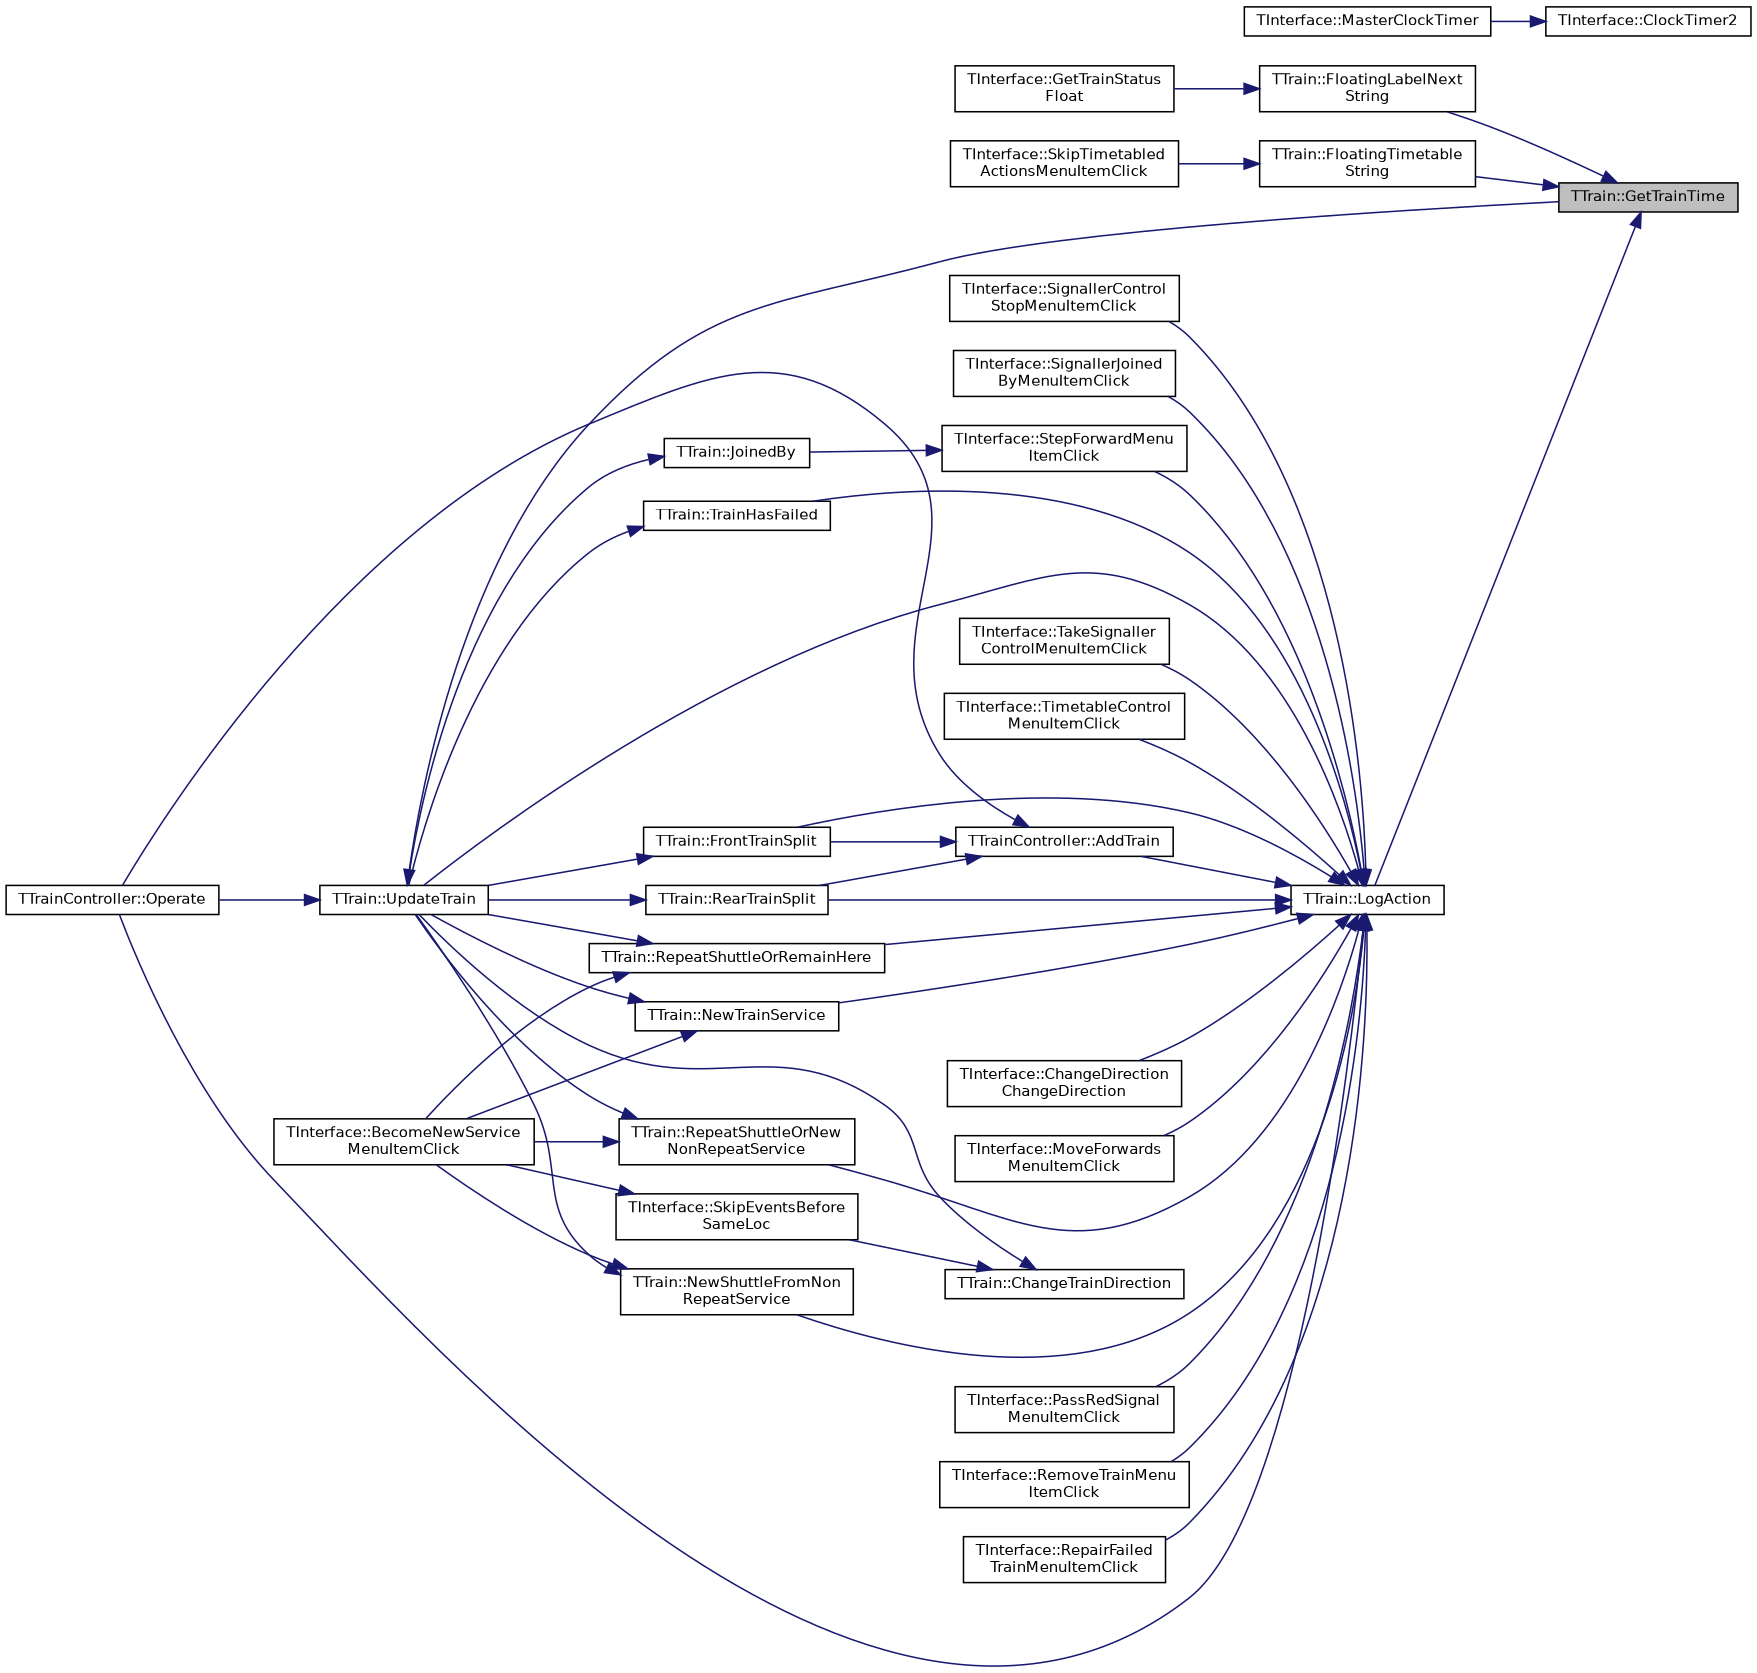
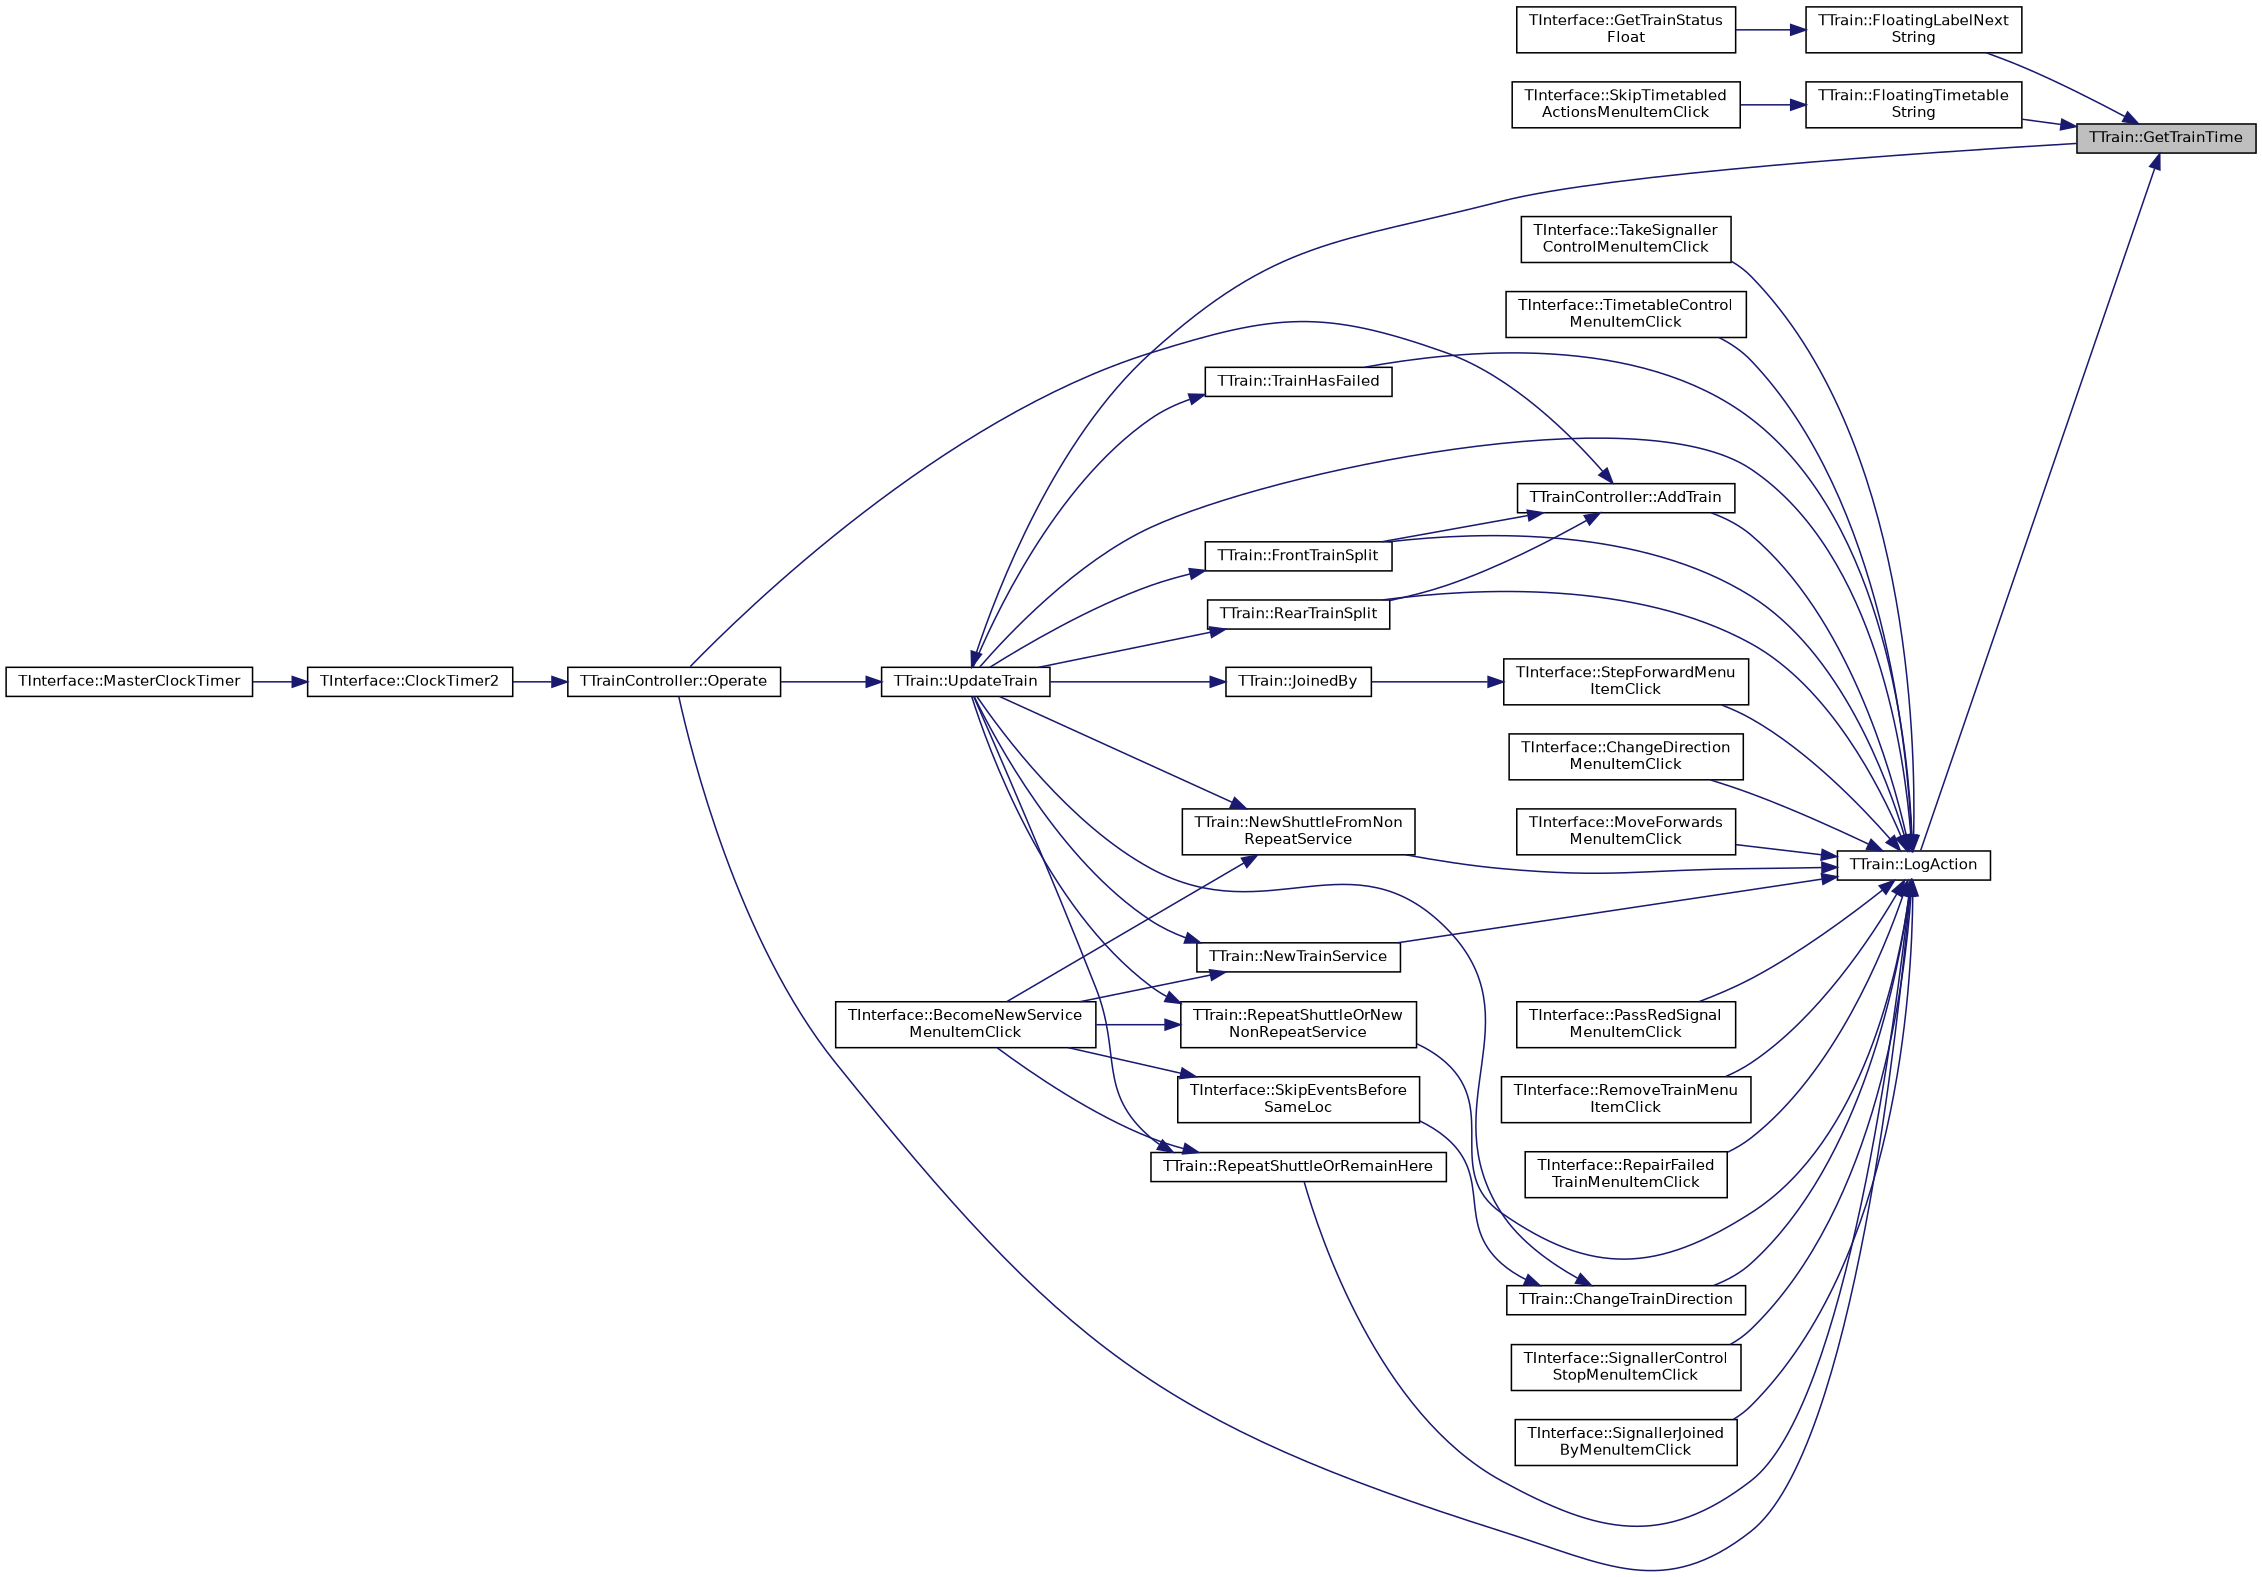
none -> (532, 682)
(1065, 1084) -> (1626, 757)
none -> (1851, 1113)
